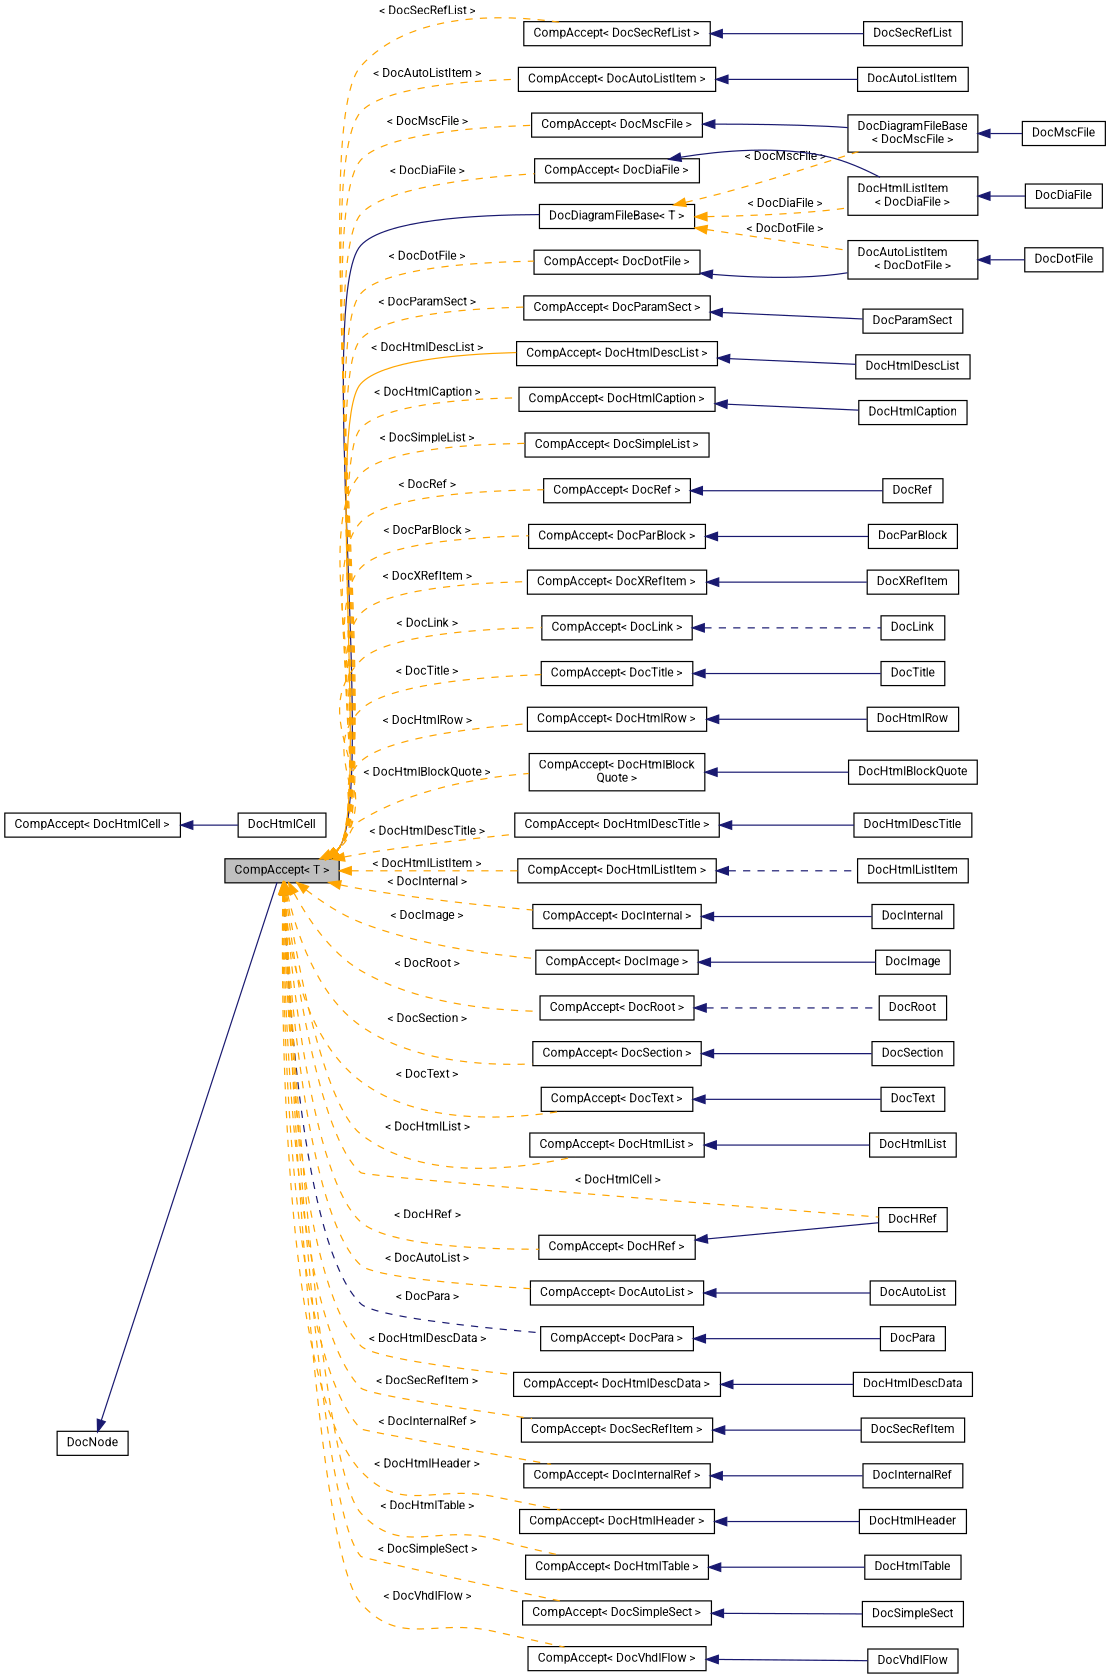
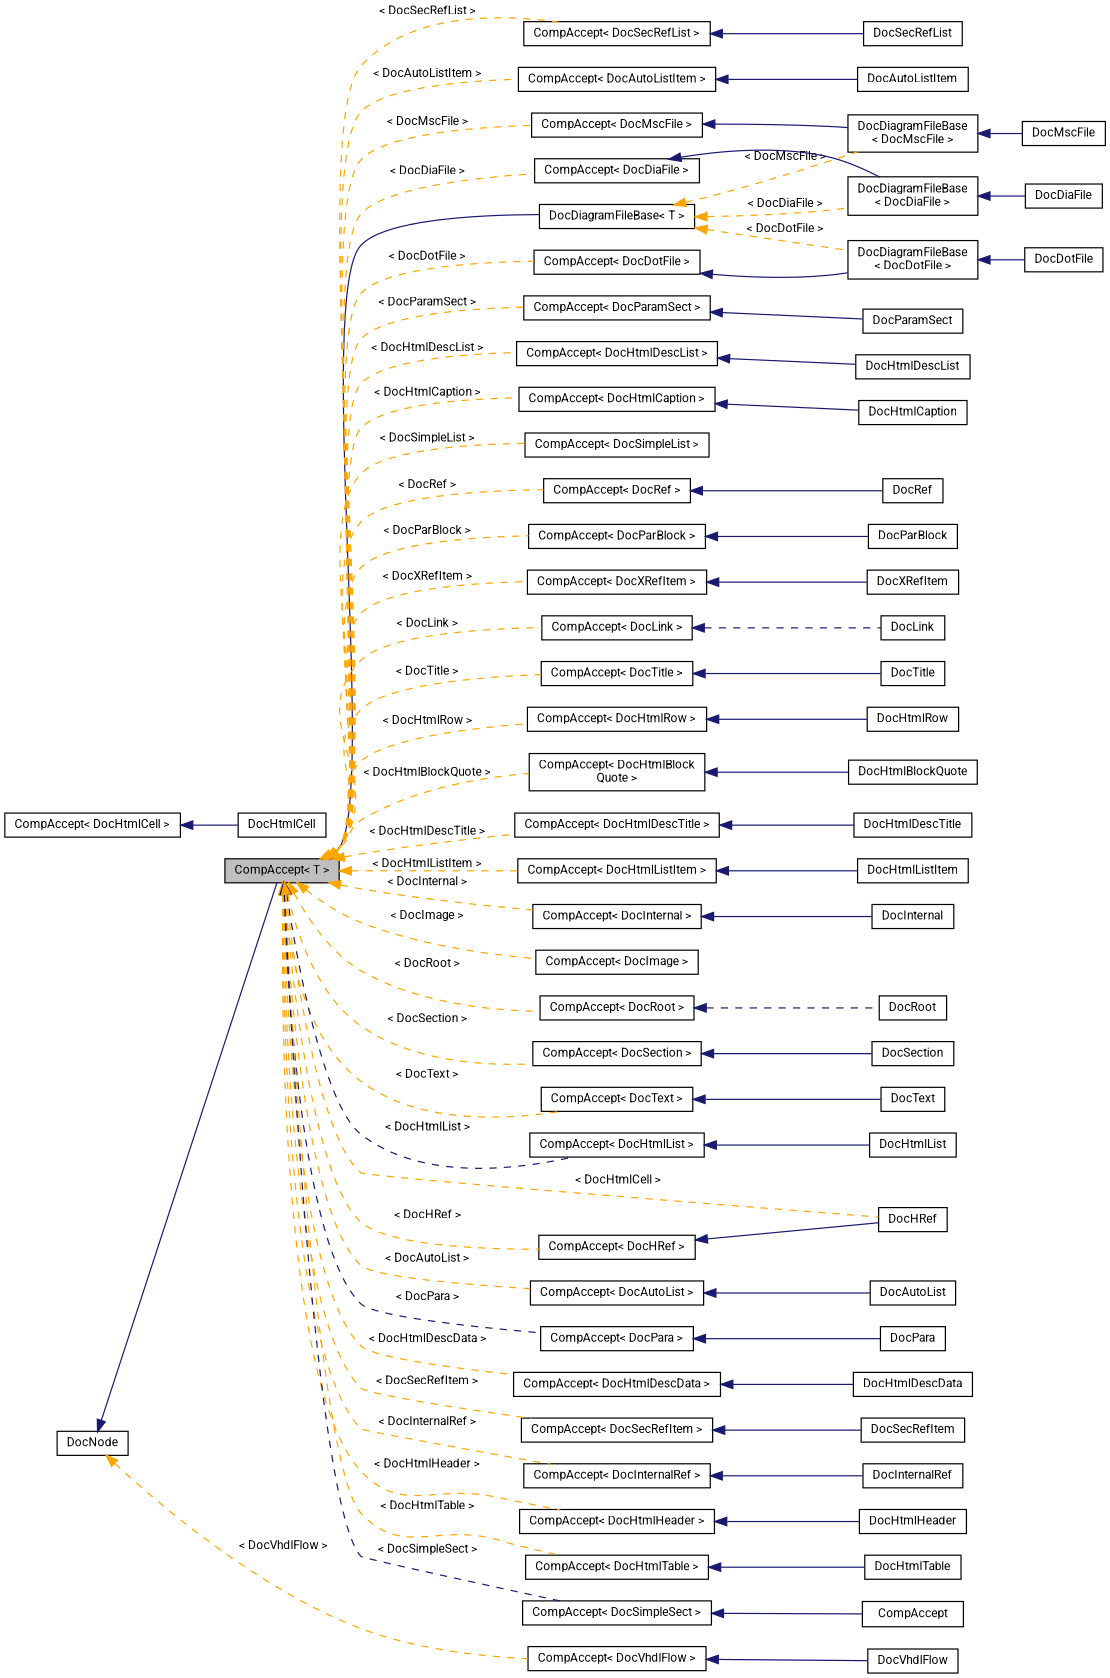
(913, 196) -> (913, 196)
(913, 260) -> (913, 260)
(357, 396) -> (357, 396)
(793, 871) -> (793, 871)
(913, 962) -> none
(351, 1122) -> (351, 1122)
(333, 1461) -> (329, 1439)
(327, 1473) -> (303, 1602)
(913, 1614) -> (913, 1614)
